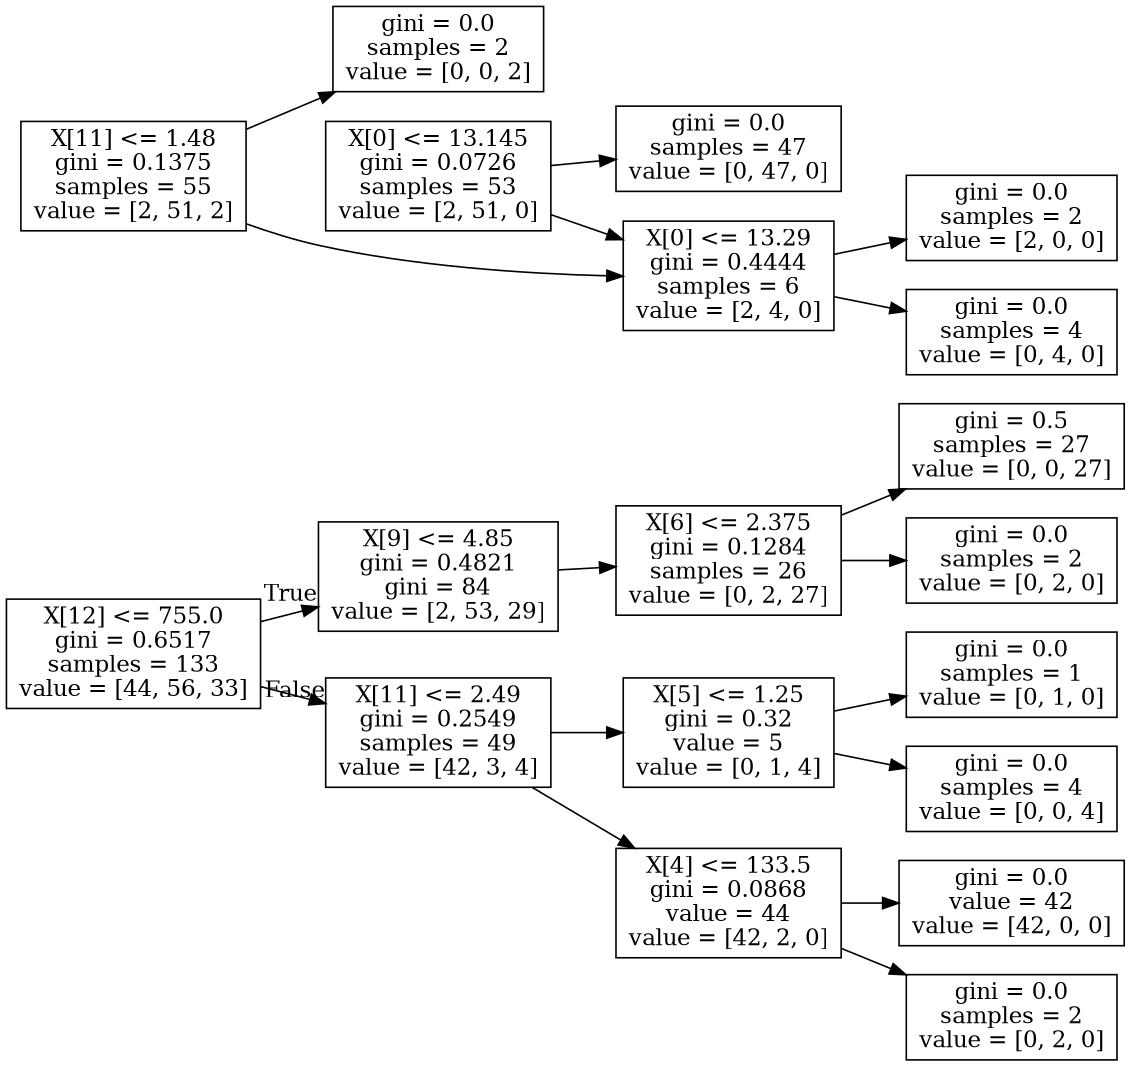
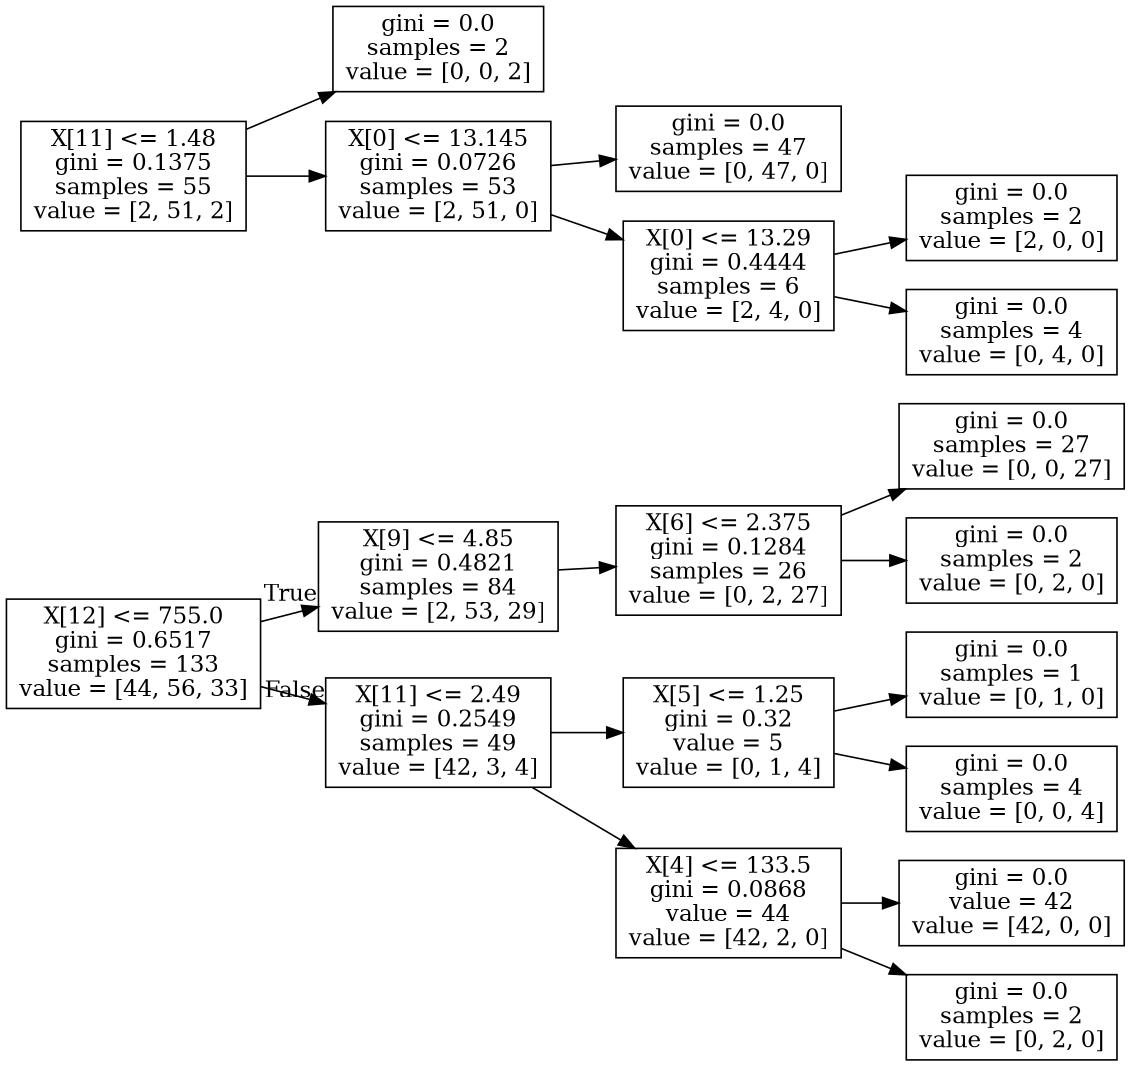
(424, 263) -> (277, 176)
(1012, 446) -> (1012, 446)
(438, 577) -> (438, 577)
